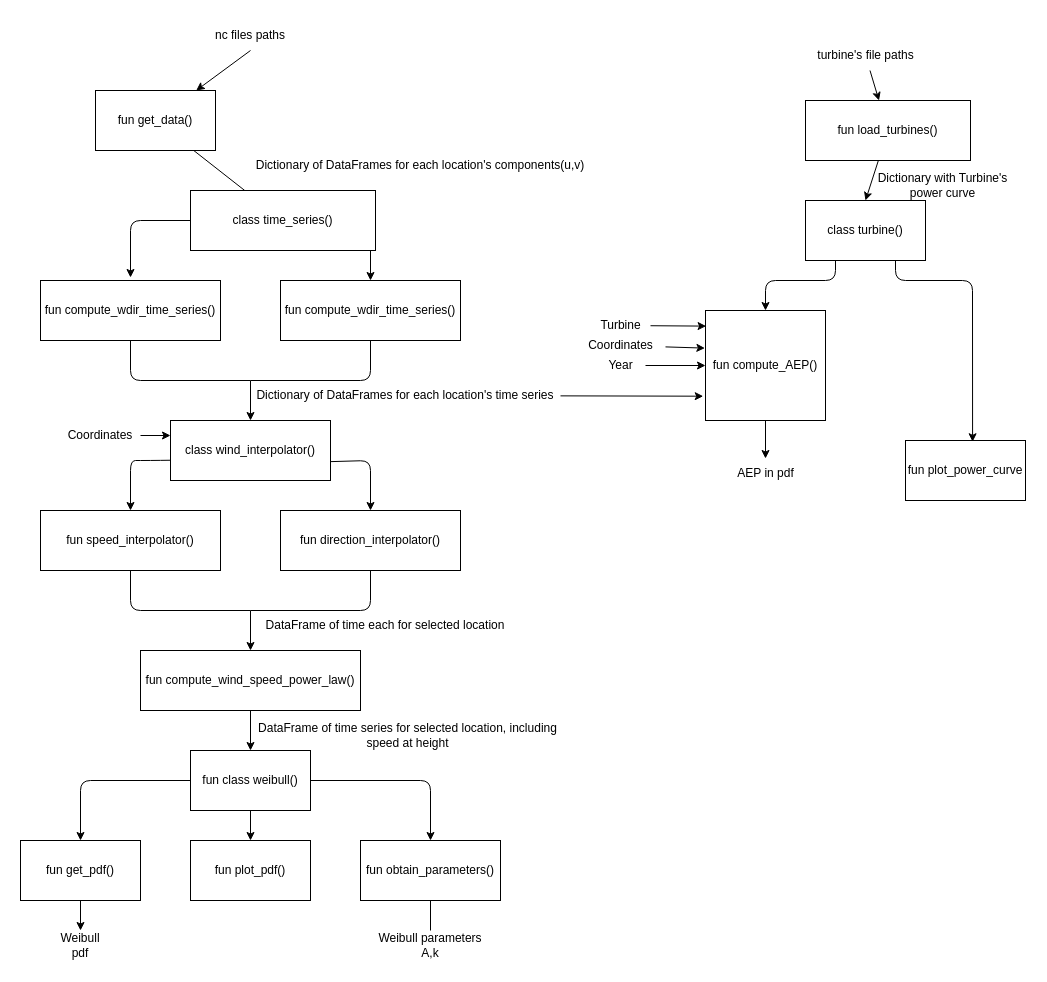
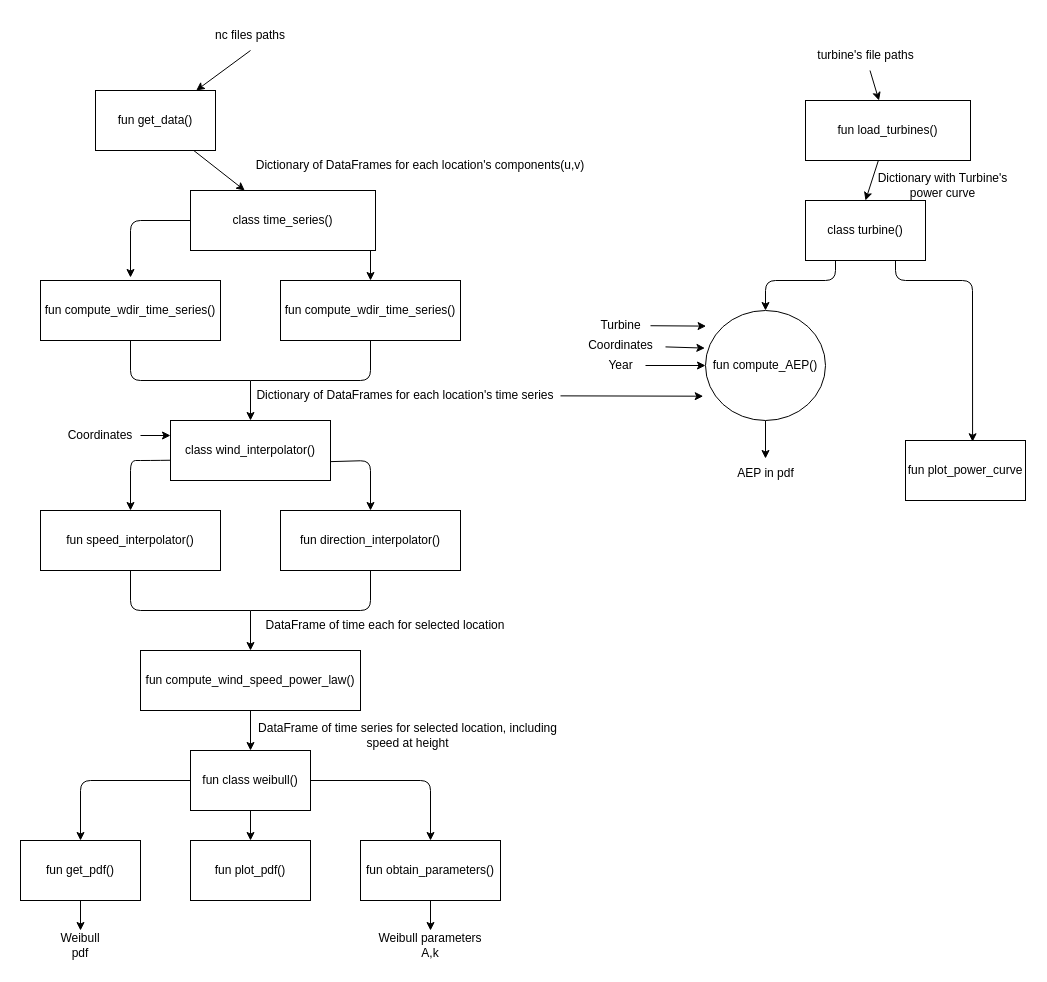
(241, 187) -> (238, 185)
(766, 366) -> (766, 366)
(431, 925) -> (431, 922)
